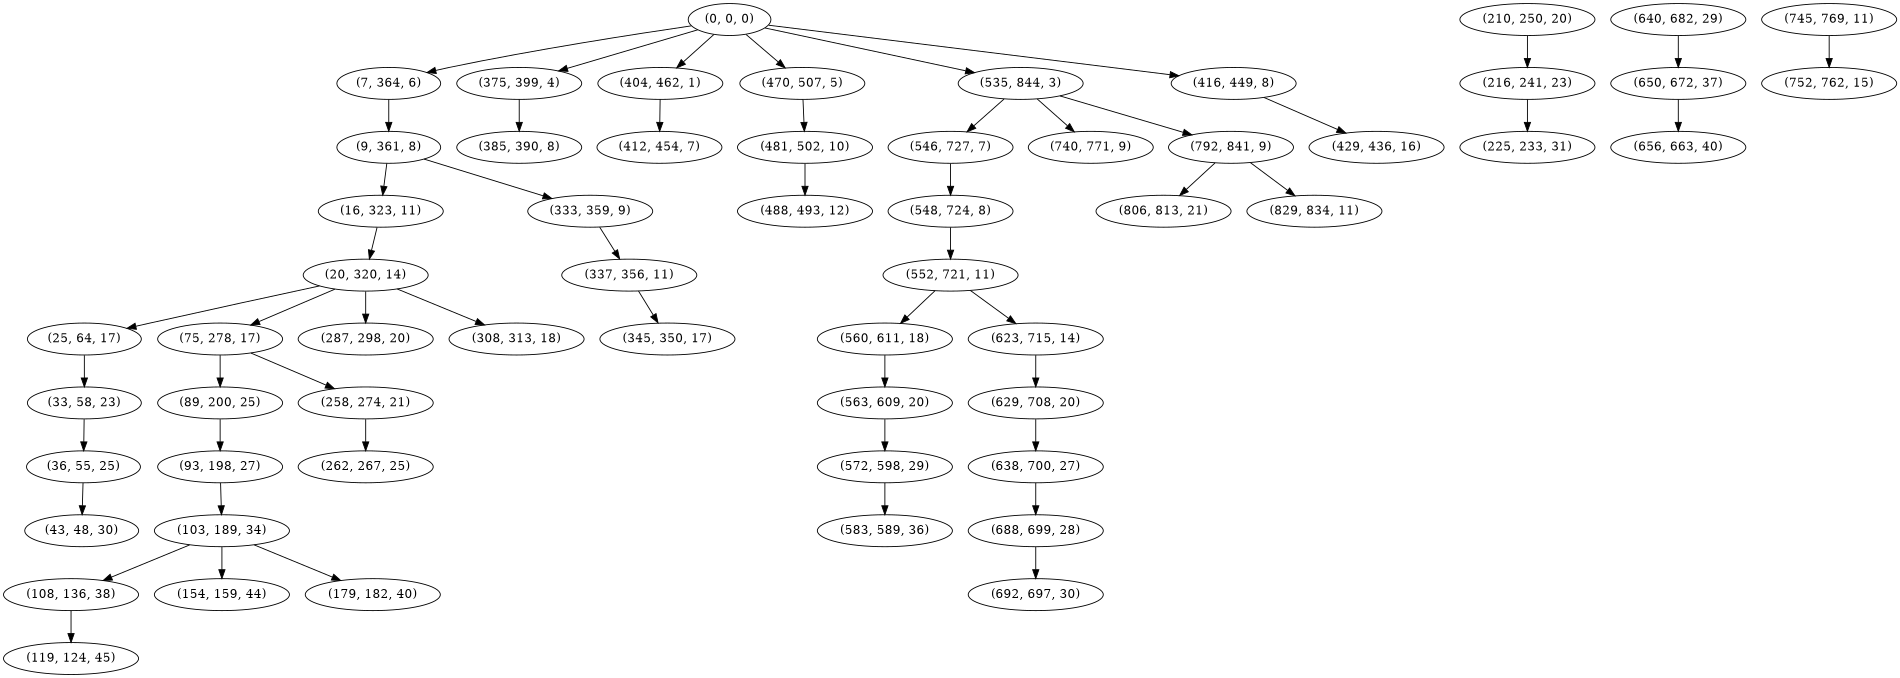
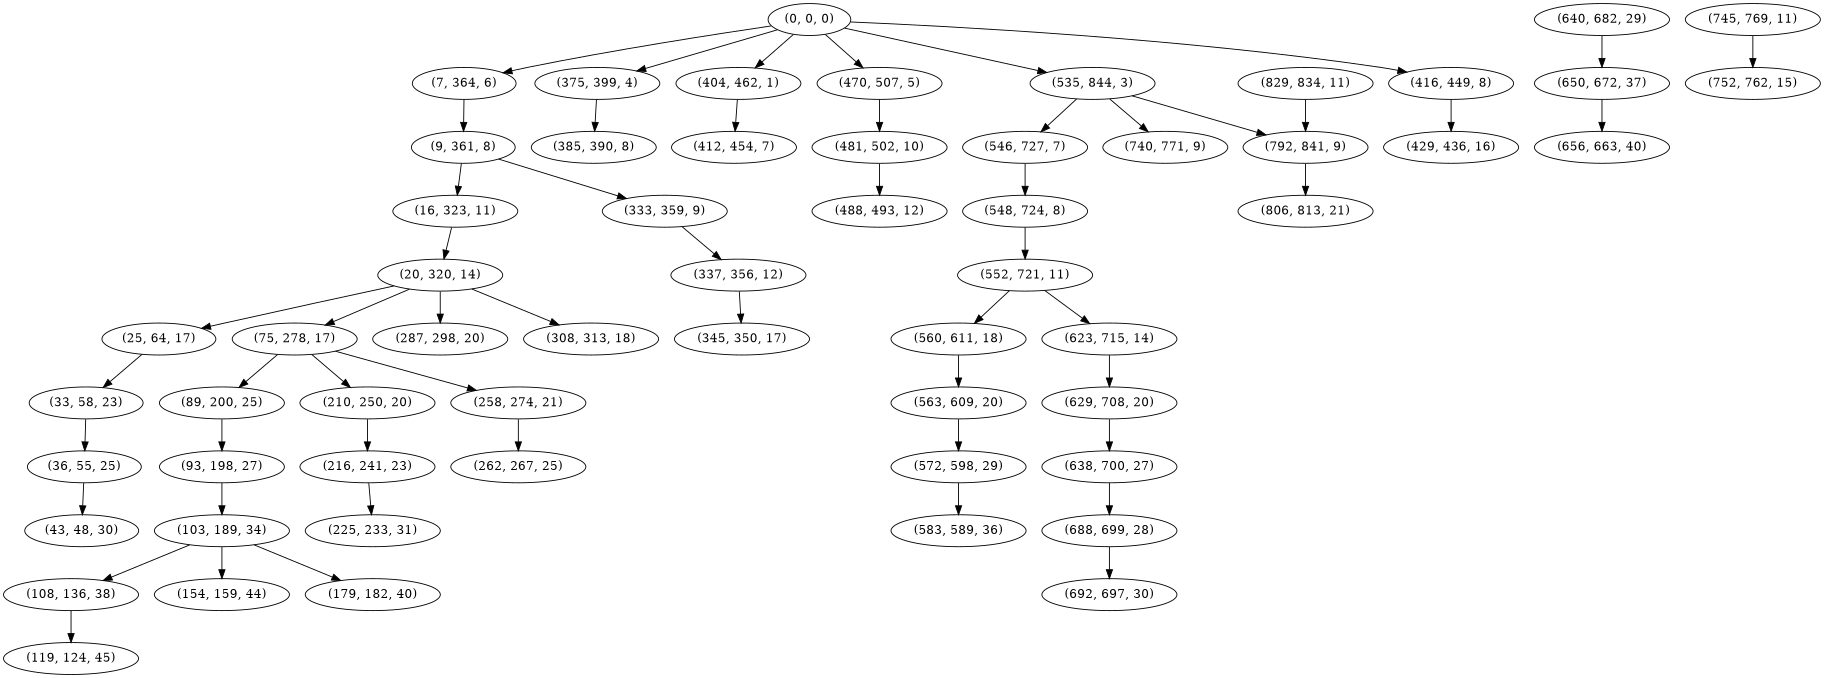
(1269, 177) -> (1306, 111)
(629, 275) -> (738, 275)
none -> (328, 368)
